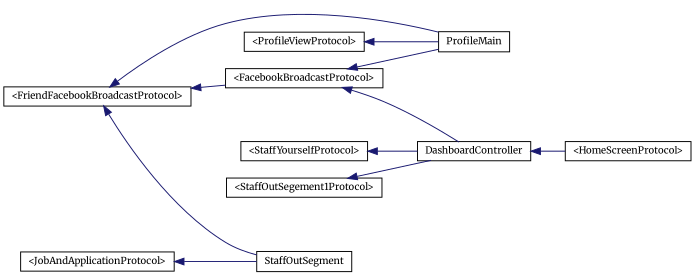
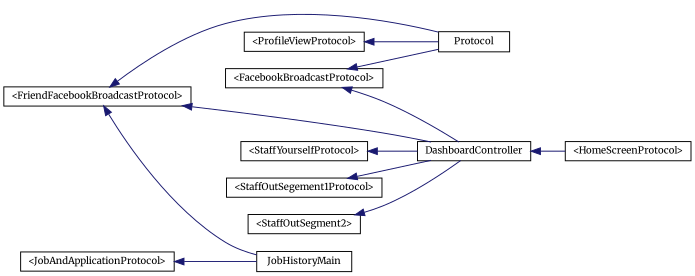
(474, 42) -> (474, 42)
(213, 86) -> (312, 122)
none -> (304, 224)
(304, 262) -> (304, 262)
